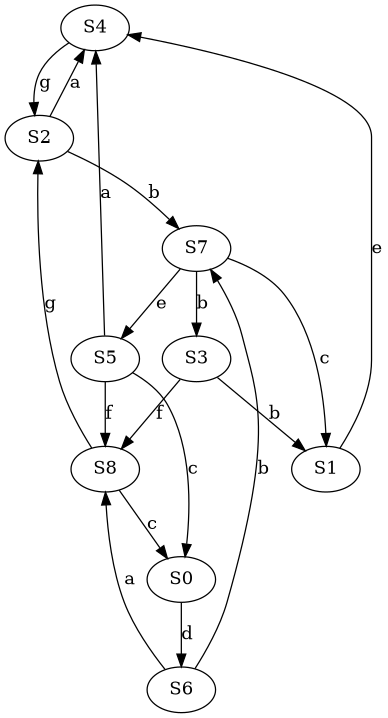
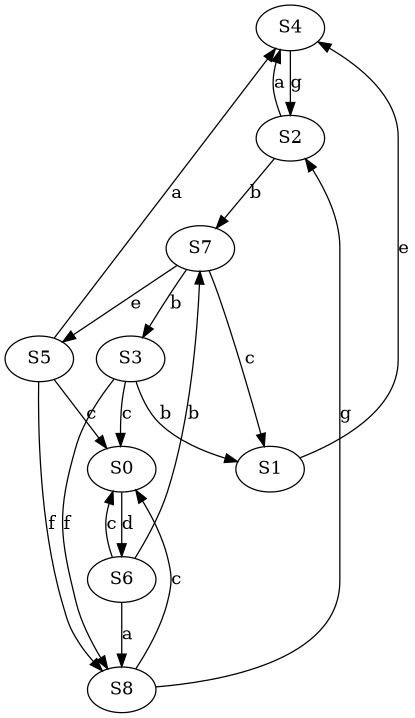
none -> (121, 407)
none -> (106, 531)
